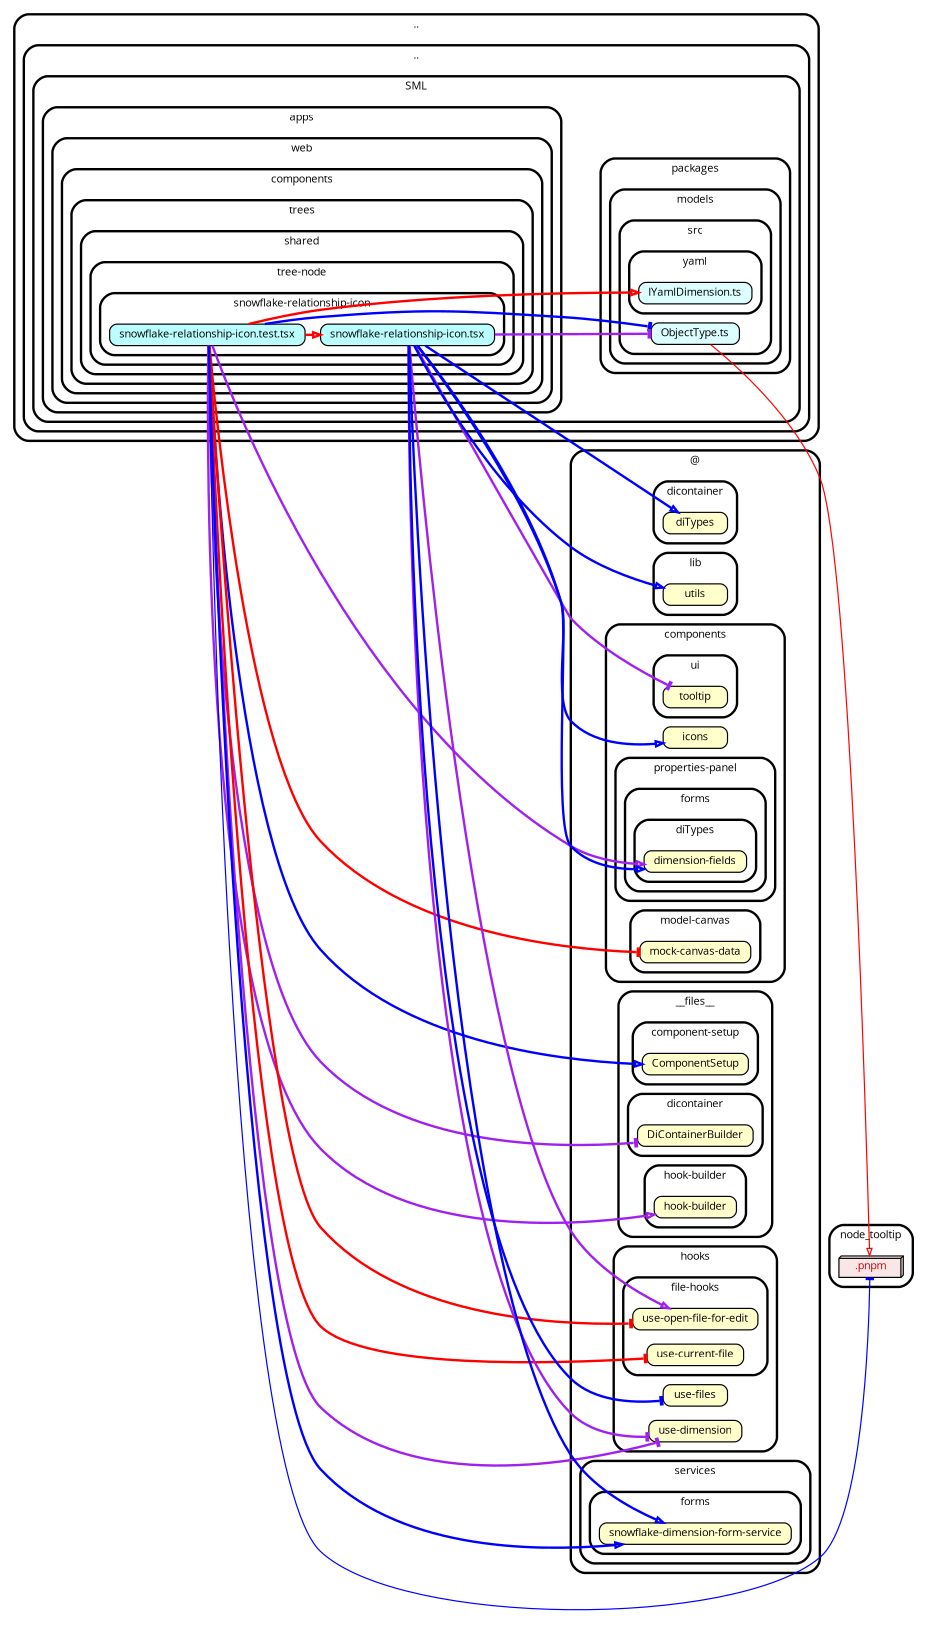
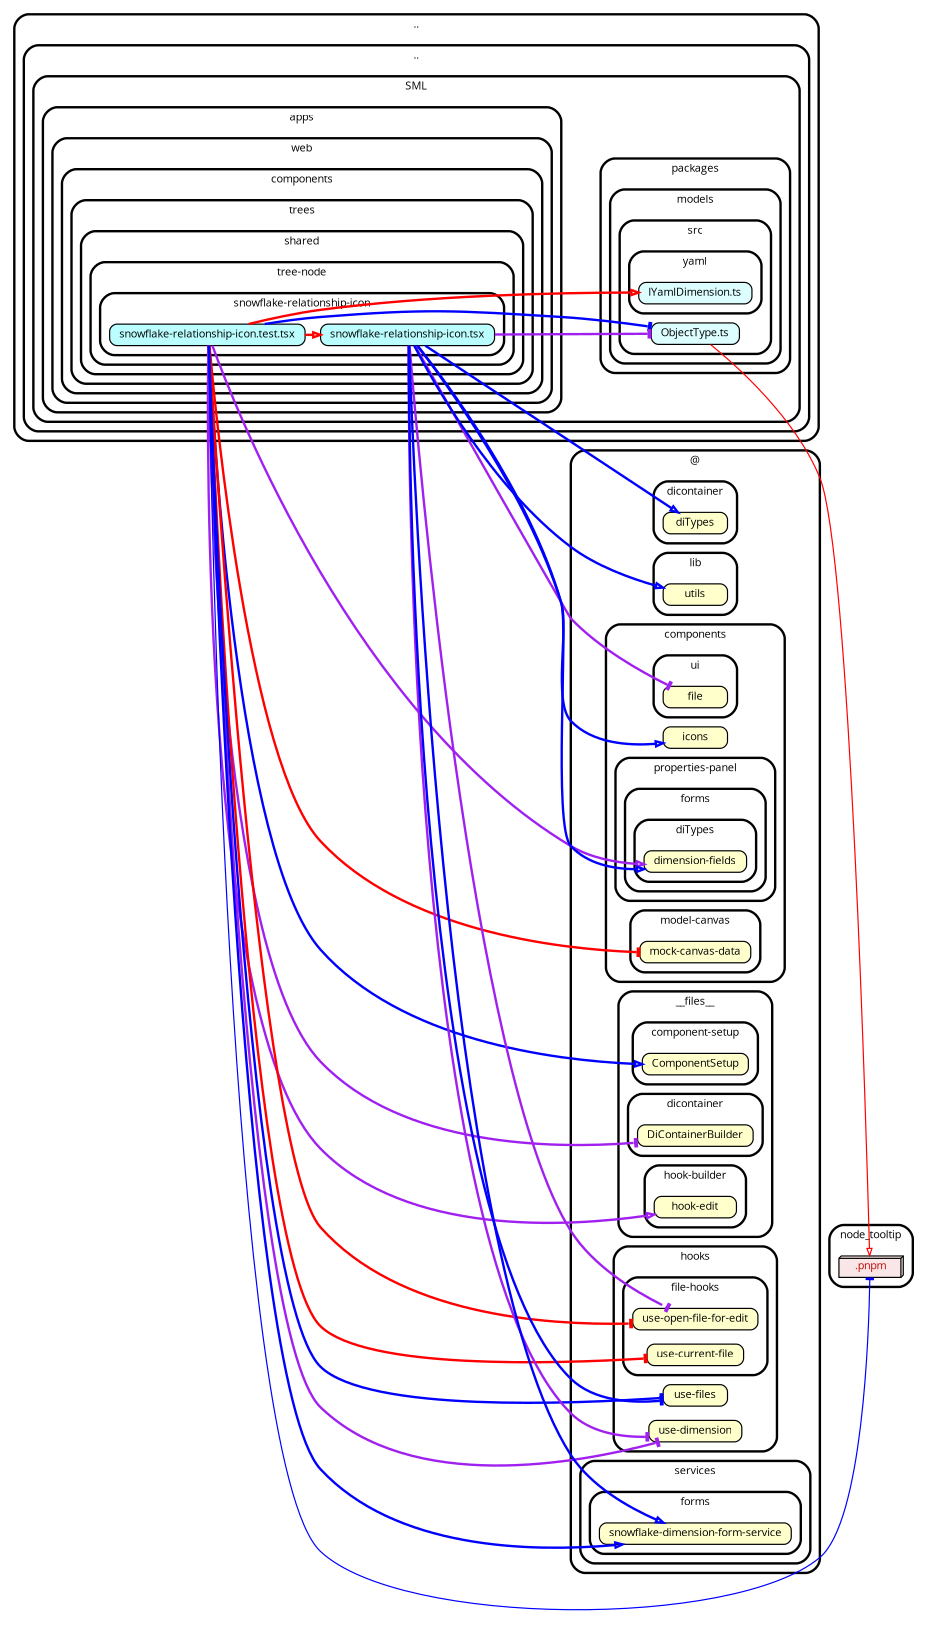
(695, 697) -> (695, 697)
(469, 854) -> (469, 854)
(695, 1207) -> (695, 1207)
none -> (280, 1237)
